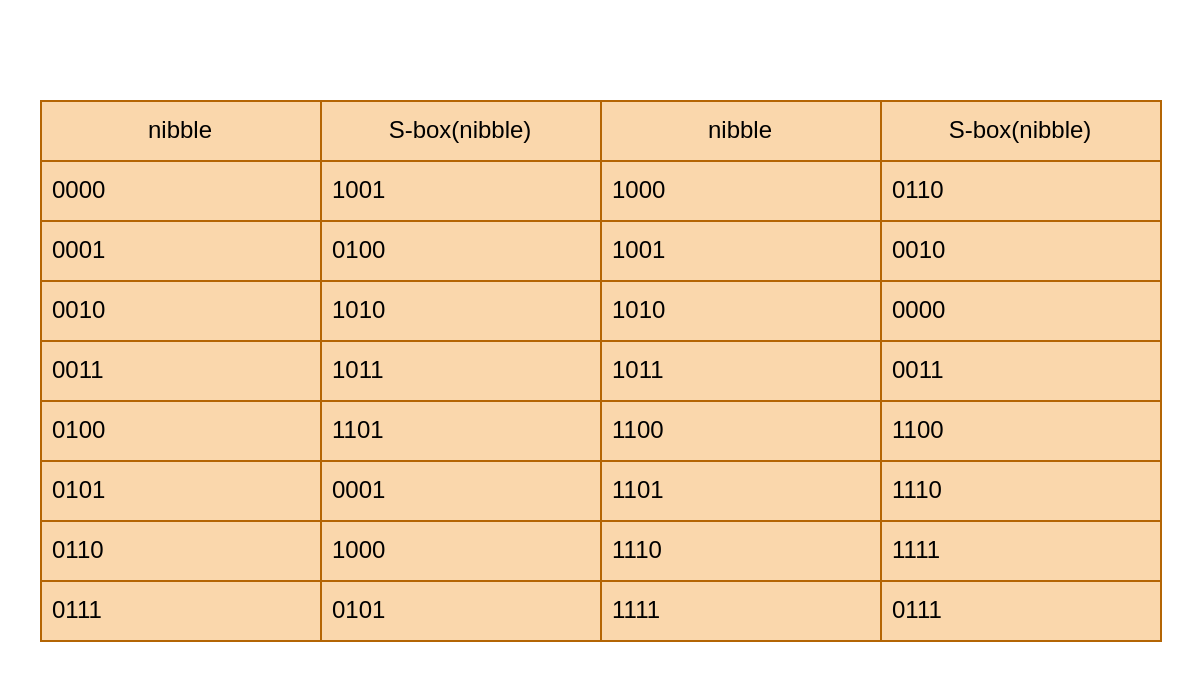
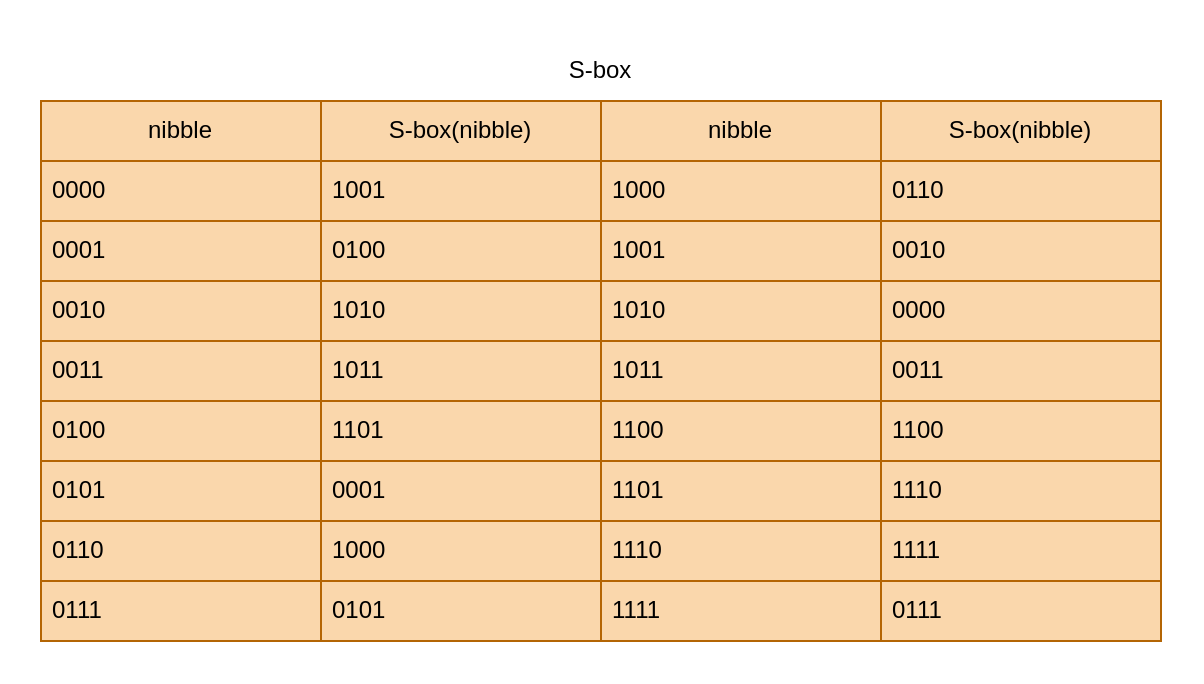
none -> (601, 71)
